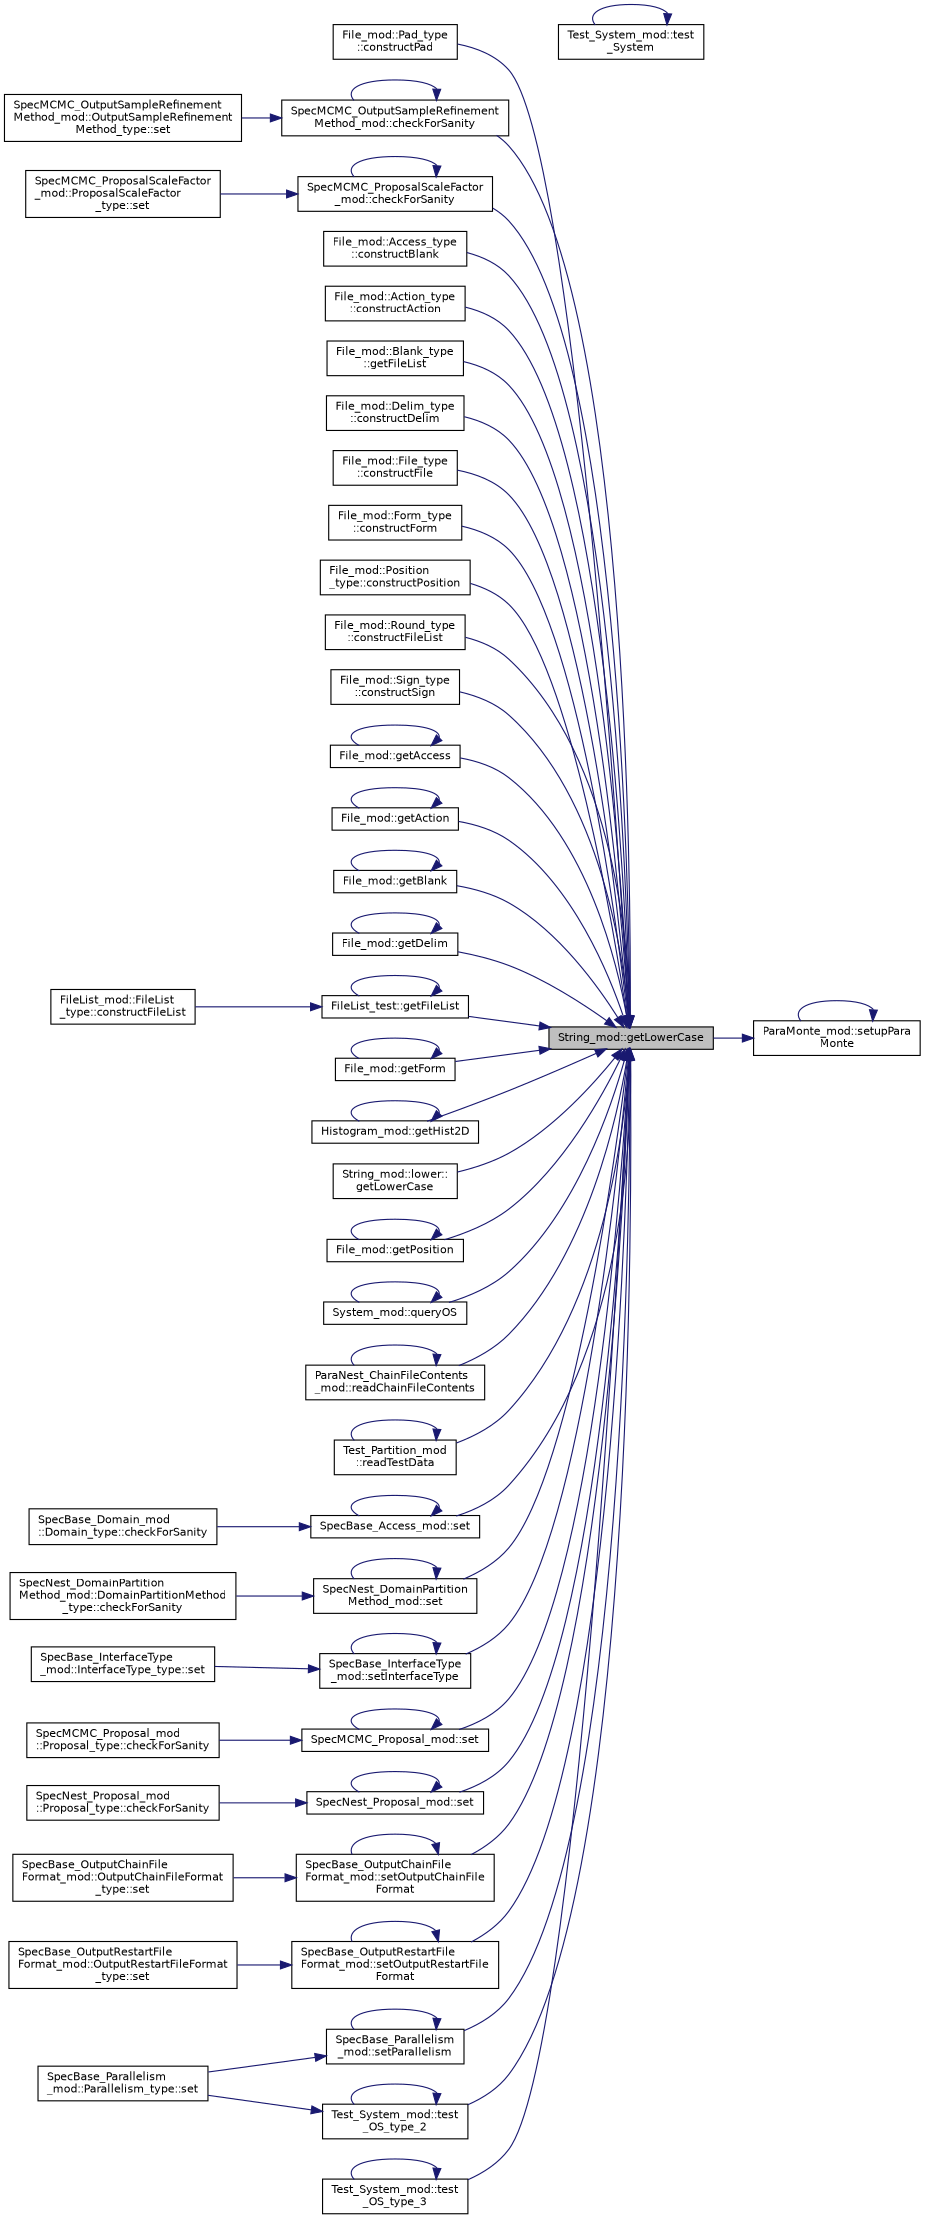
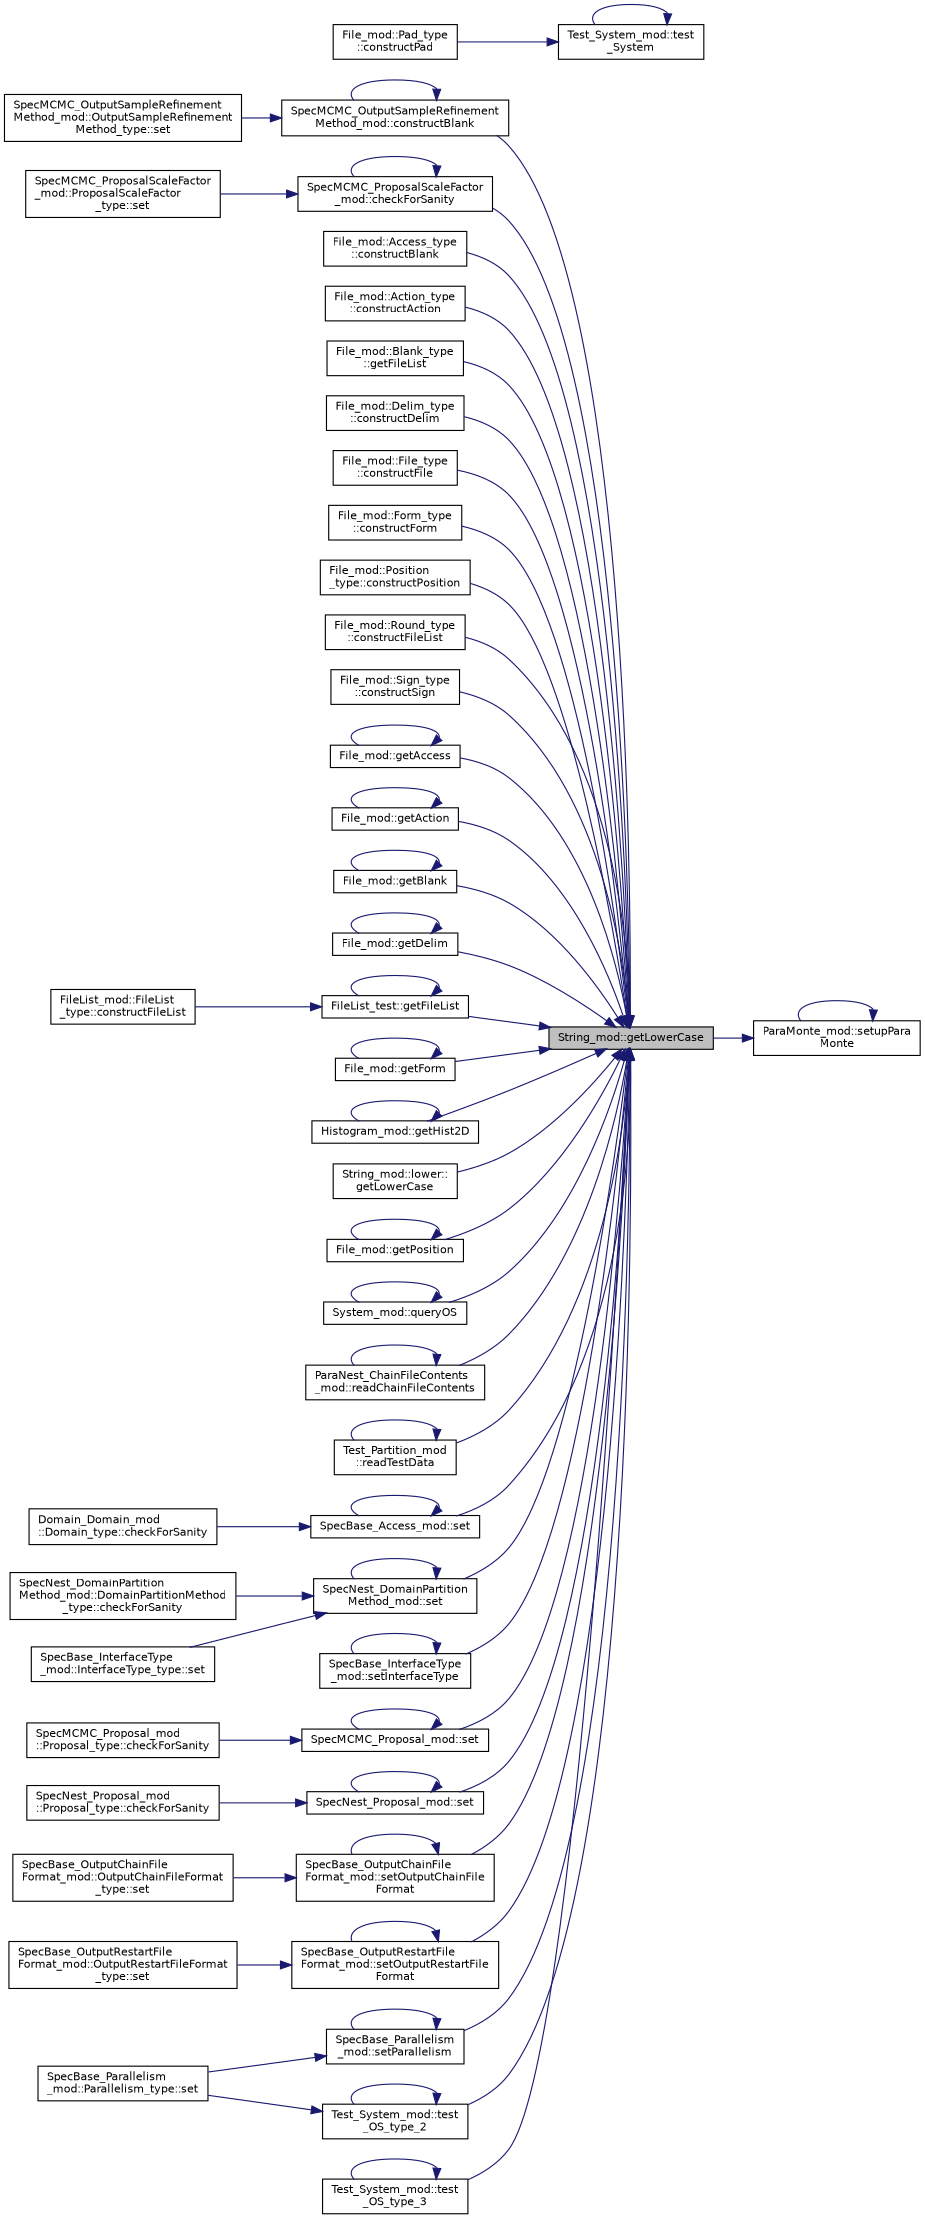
(395, 118) -> (395, 118)
(569, 333) -> (502, 42)
(123, 1527) -> (123, 1527)
(262, 1668) -> (252, 1631)
